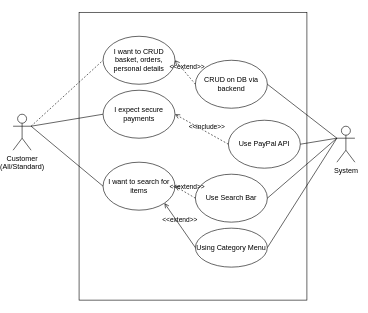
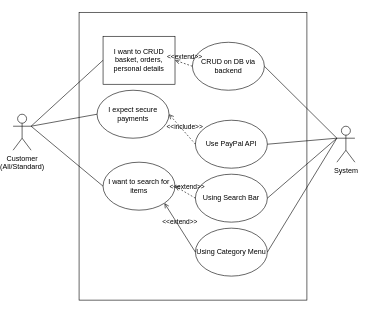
(139, 60) -> (139, 60)
(231, 84) -> (228, 66)
(68, 92) -> (68, 92)
(139, 114) -> (133, 114)
(264, 144) -> (231, 144)
(231, 198) -> (231, 198)
(231, 248) -> (231, 252)
